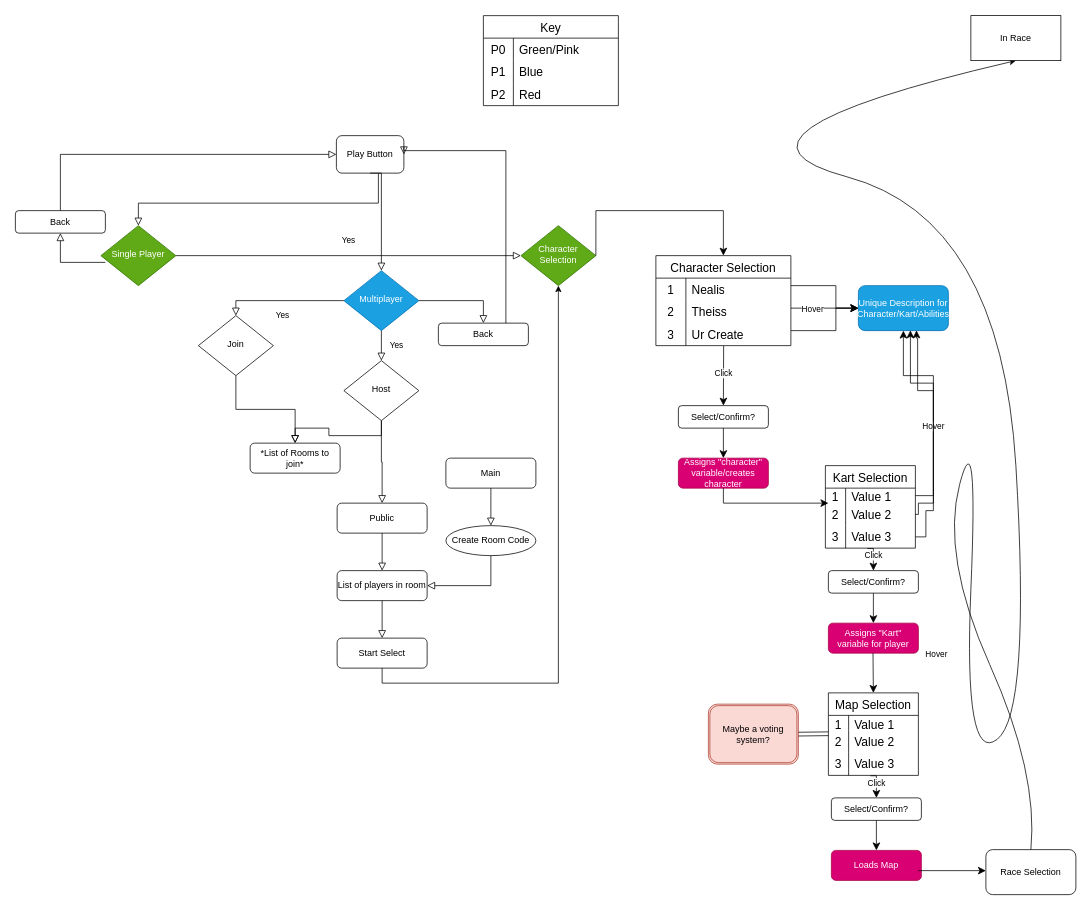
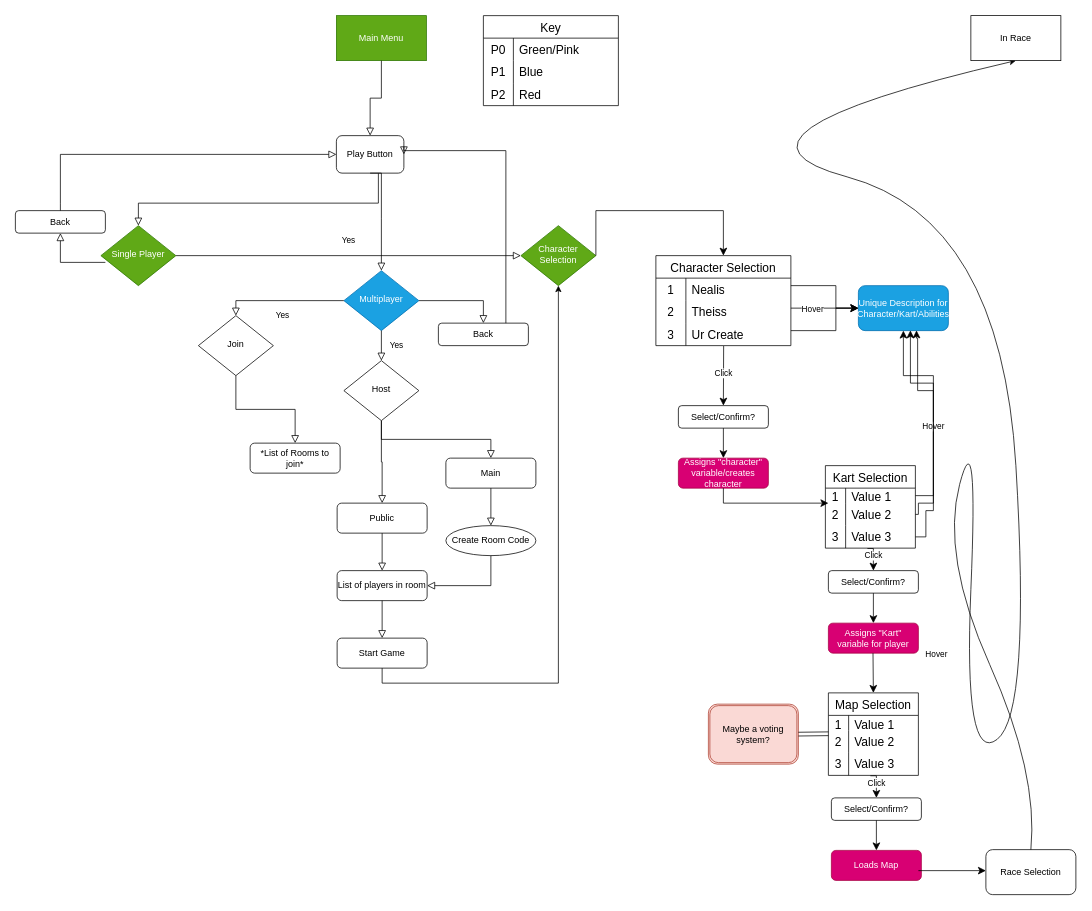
none -> (381, 38)
none -> (380, 98)
(335, 435) -> (443, 439)
(382, 653) -> (382, 653)
